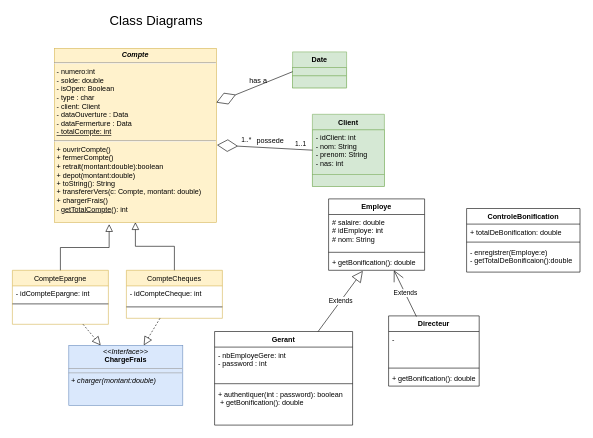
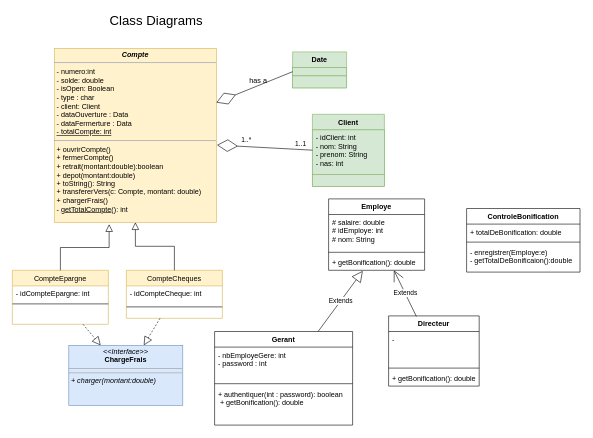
(270, 141) -> none
